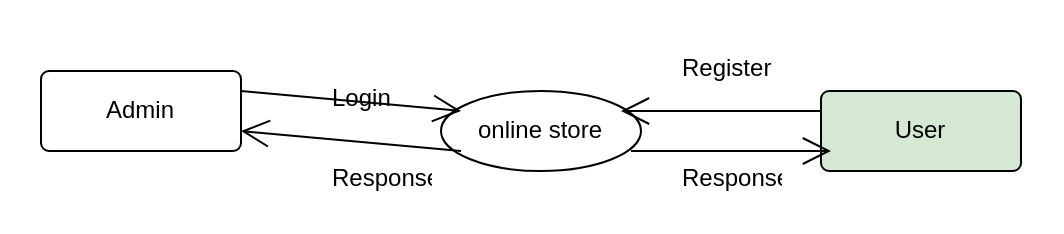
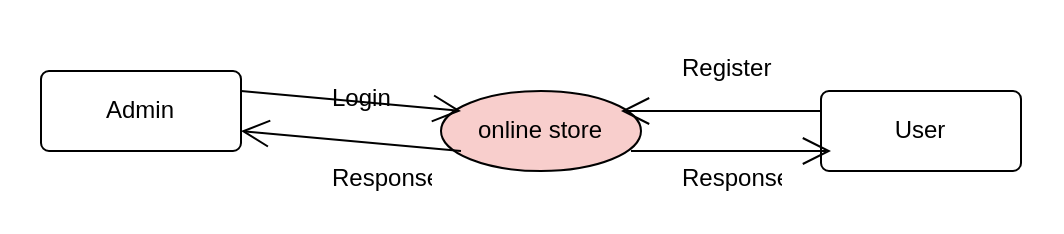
(541, 131) -> (541, 131)
(921, 131) -> (921, 131)
